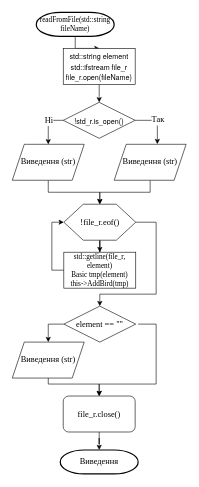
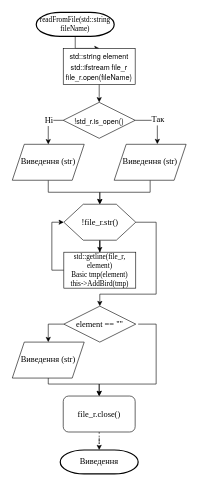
(100, 222) -> (100, 222)
(99, 443) -> (99, 443)
